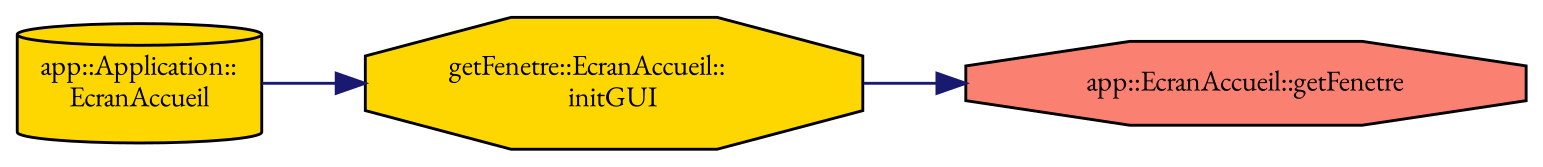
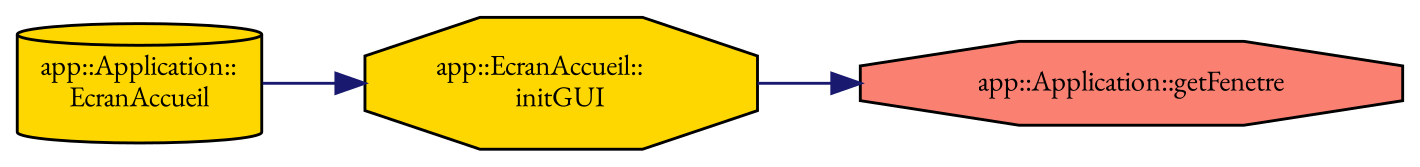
(614, 83) -> (561, 83)
(1246, 83) -> (1132, 83)
